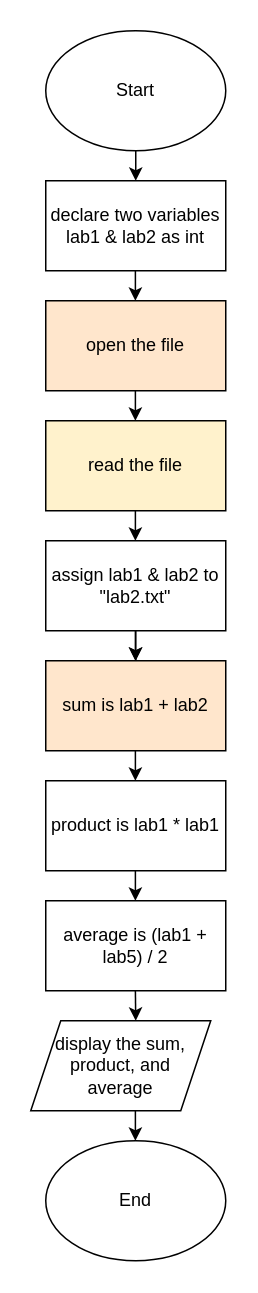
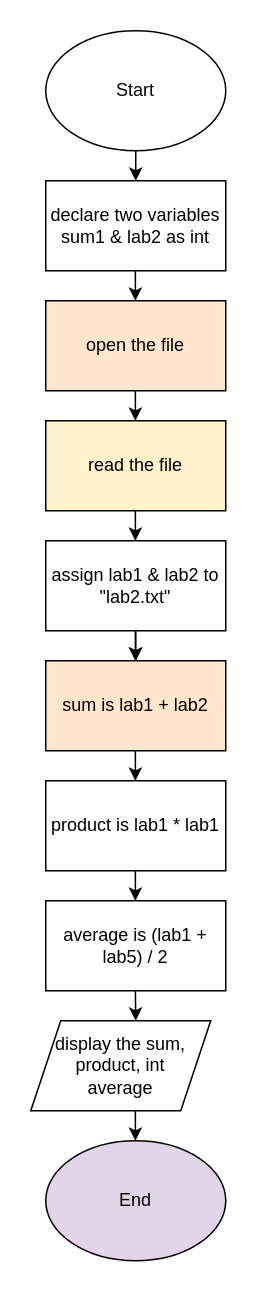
(136, 226) -> (136, 226)
(121, 1066) -> (121, 1066)
(136, 1201) -> (136, 1201)
